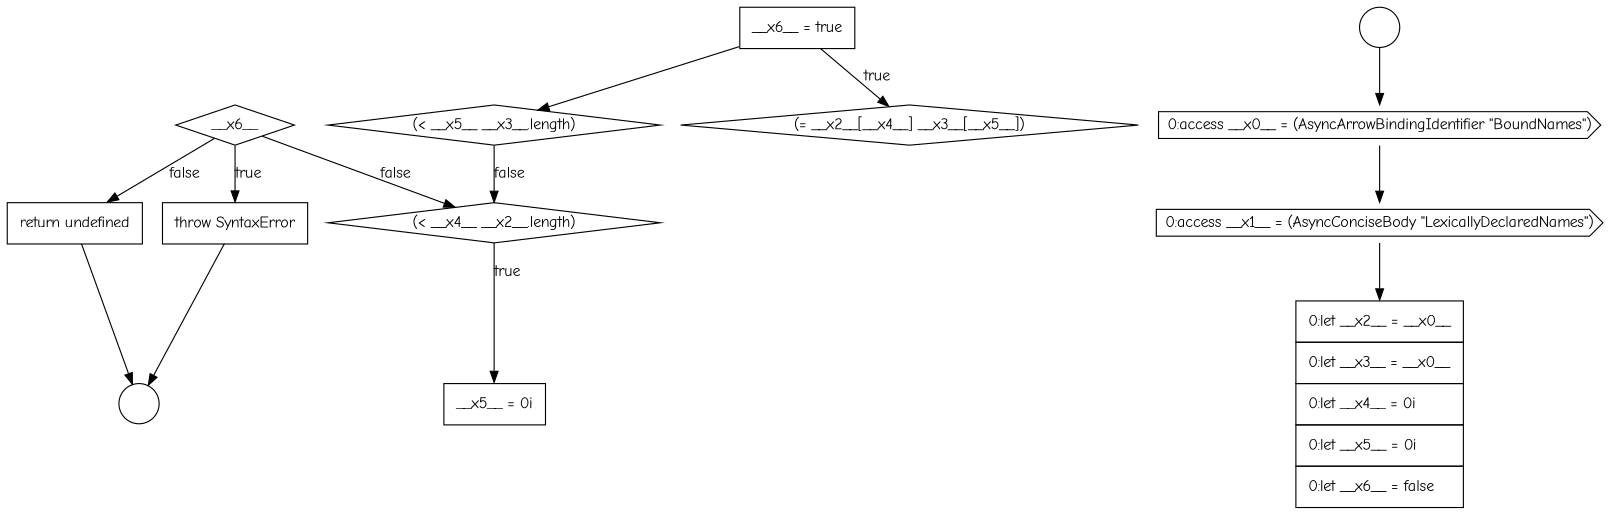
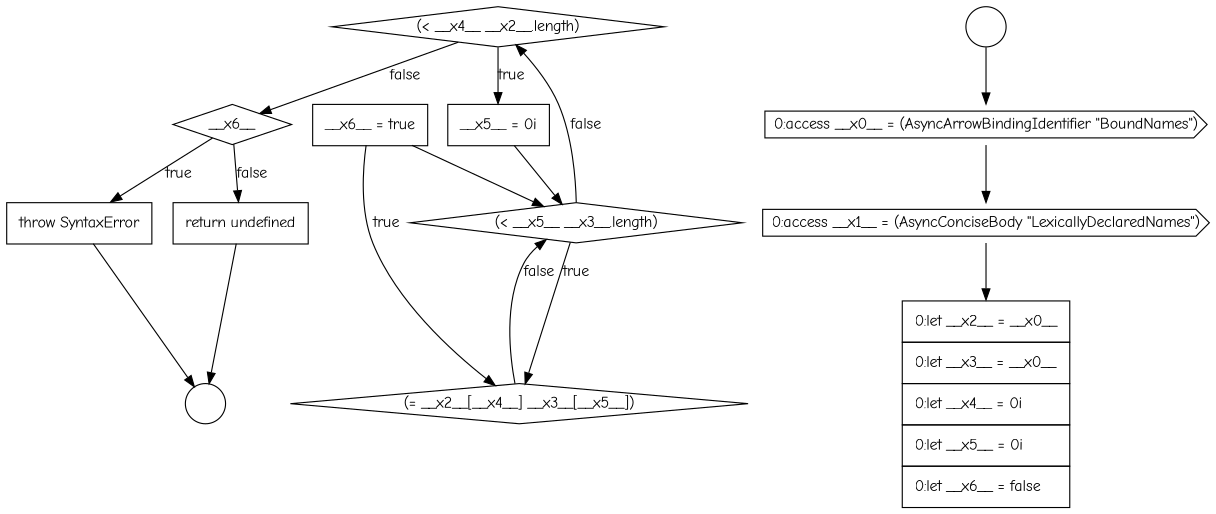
(353, 170) -> (364, 76)
none -> (535, 171)
none -> (550, 308)
none -> (511, 312)
